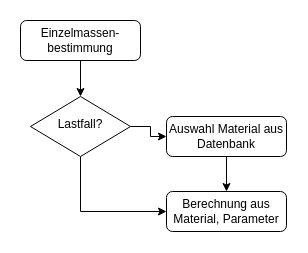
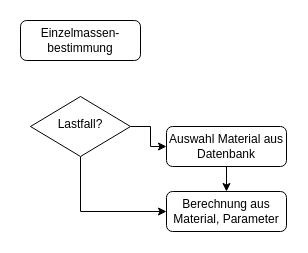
(81, 75) -> none
(227, 137) -> (227, 147)
